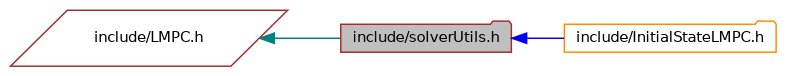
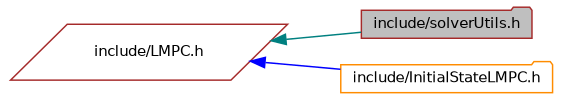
(545, 38) -> (303, 66)
